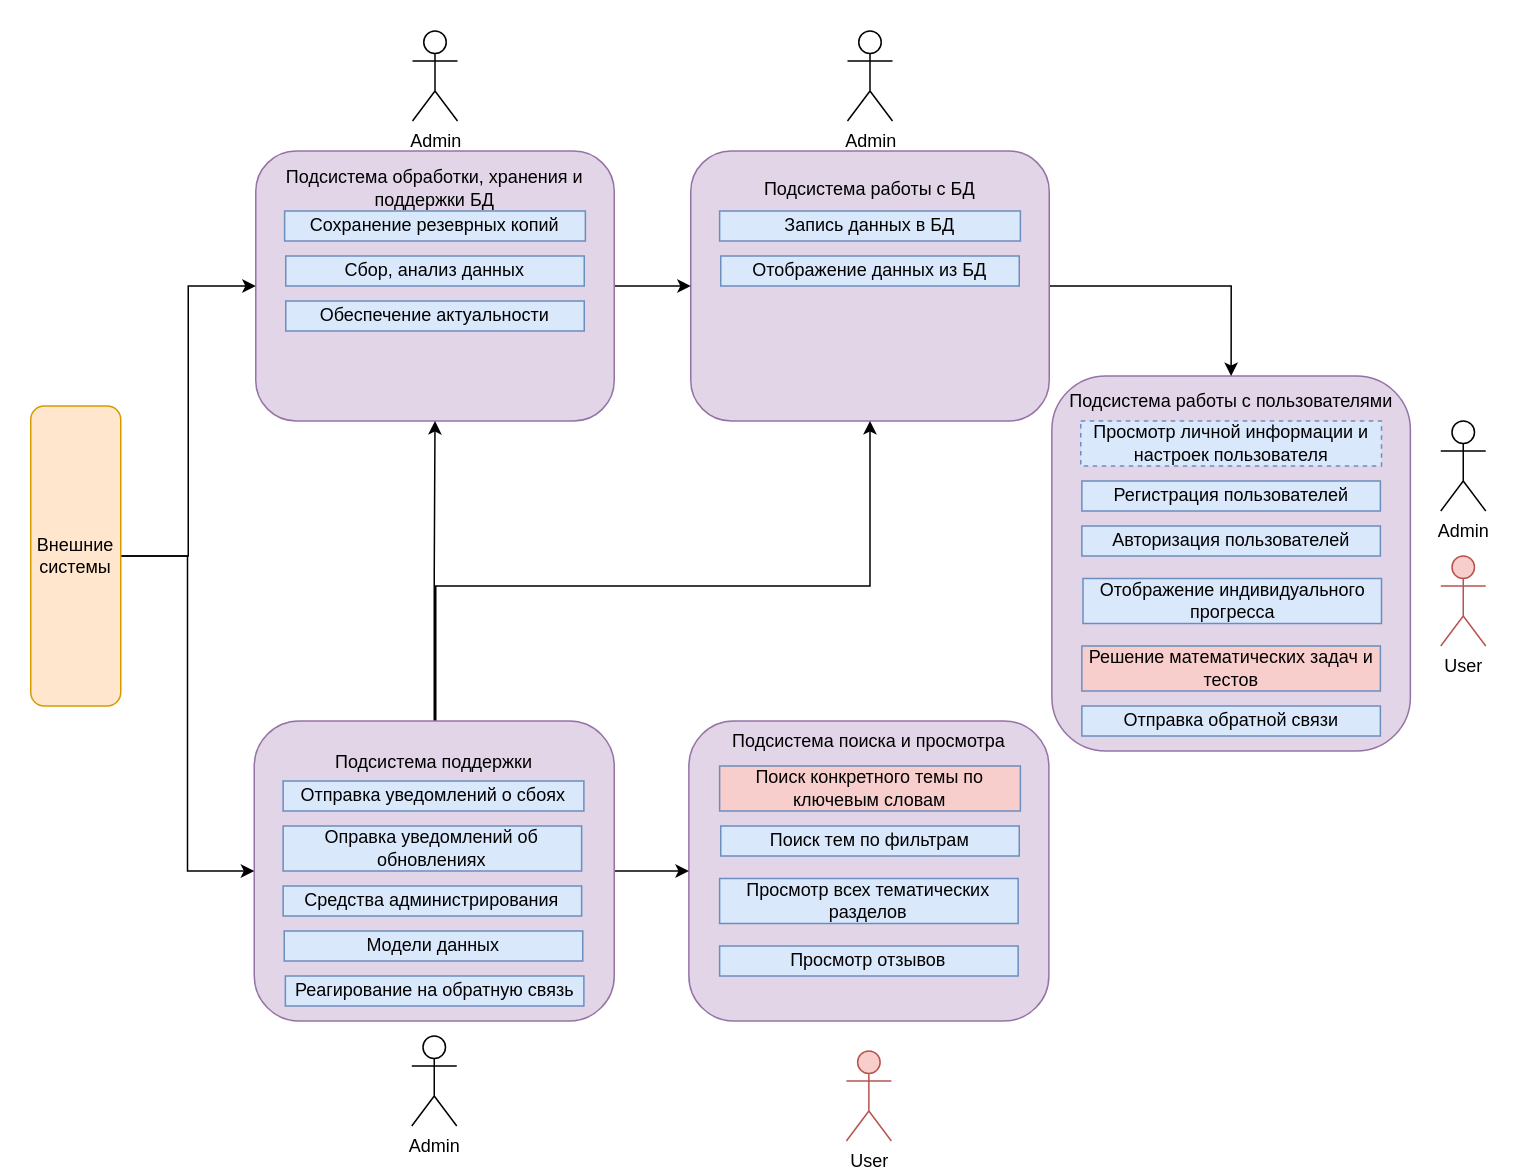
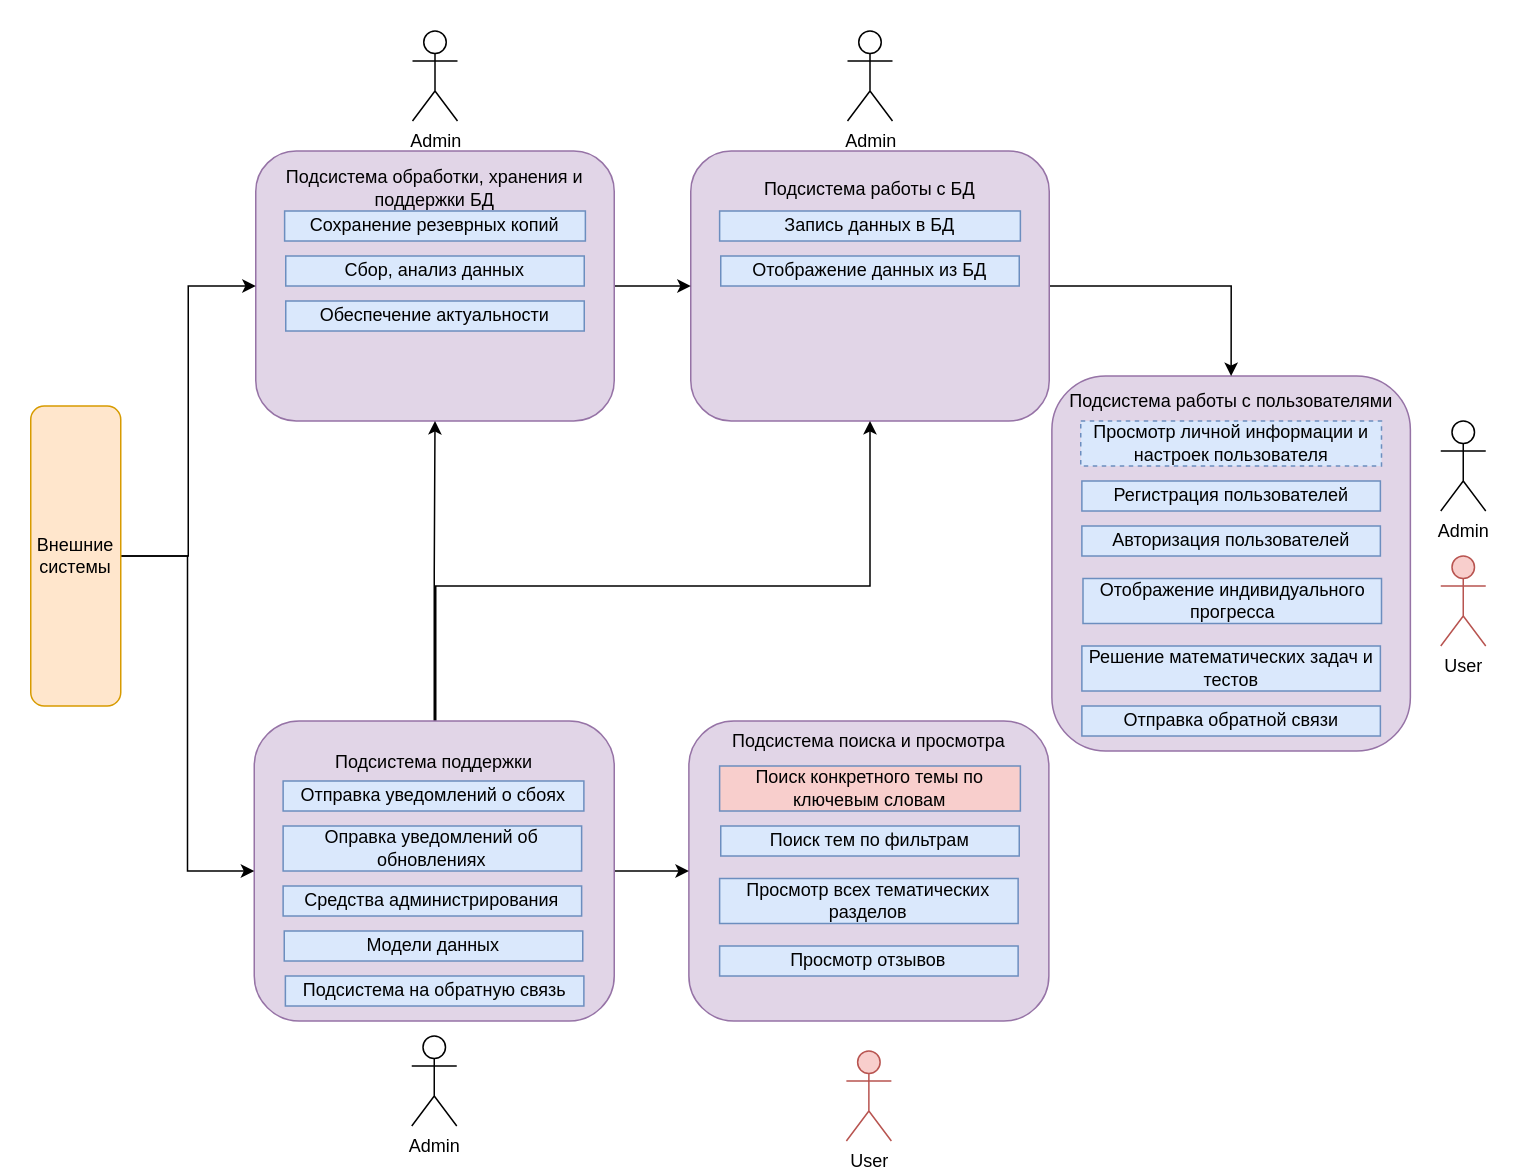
(1231, 668) -> (1231, 668)
(435, 991) -> (435, 991)
